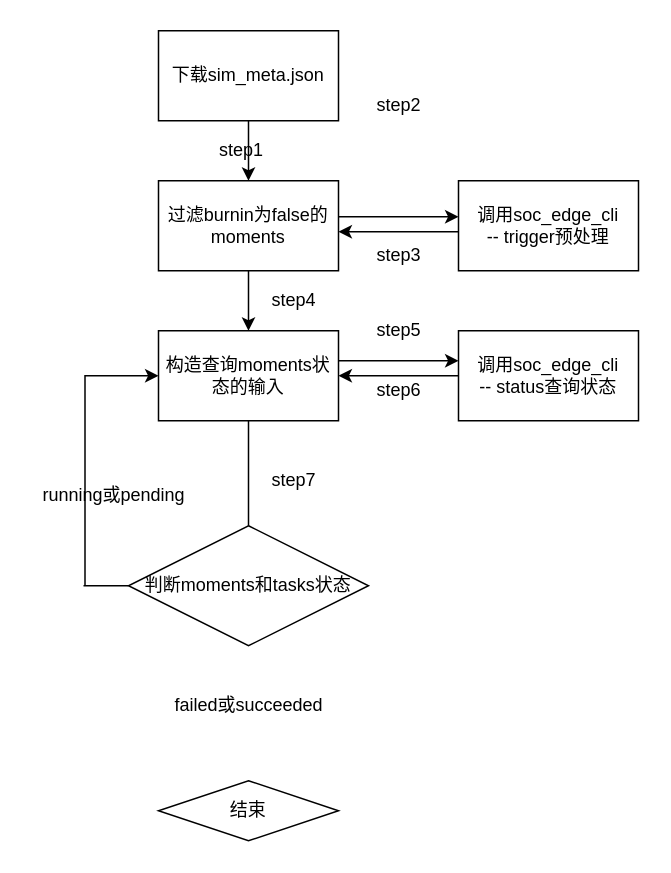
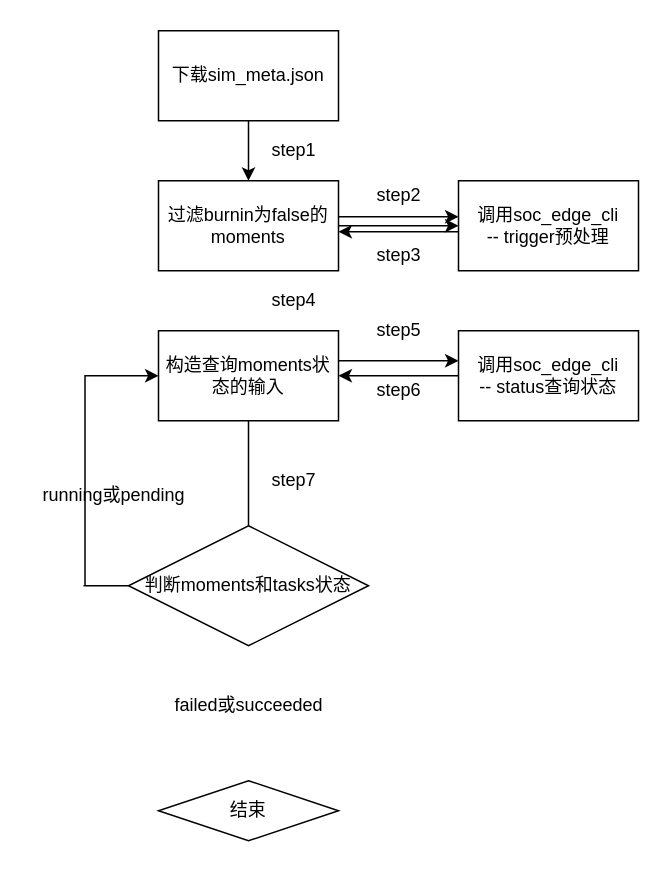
(398, 106) -> (398, 196)
(241, 151) -> (293, 151)
(248, 296) -> (393, 226)
